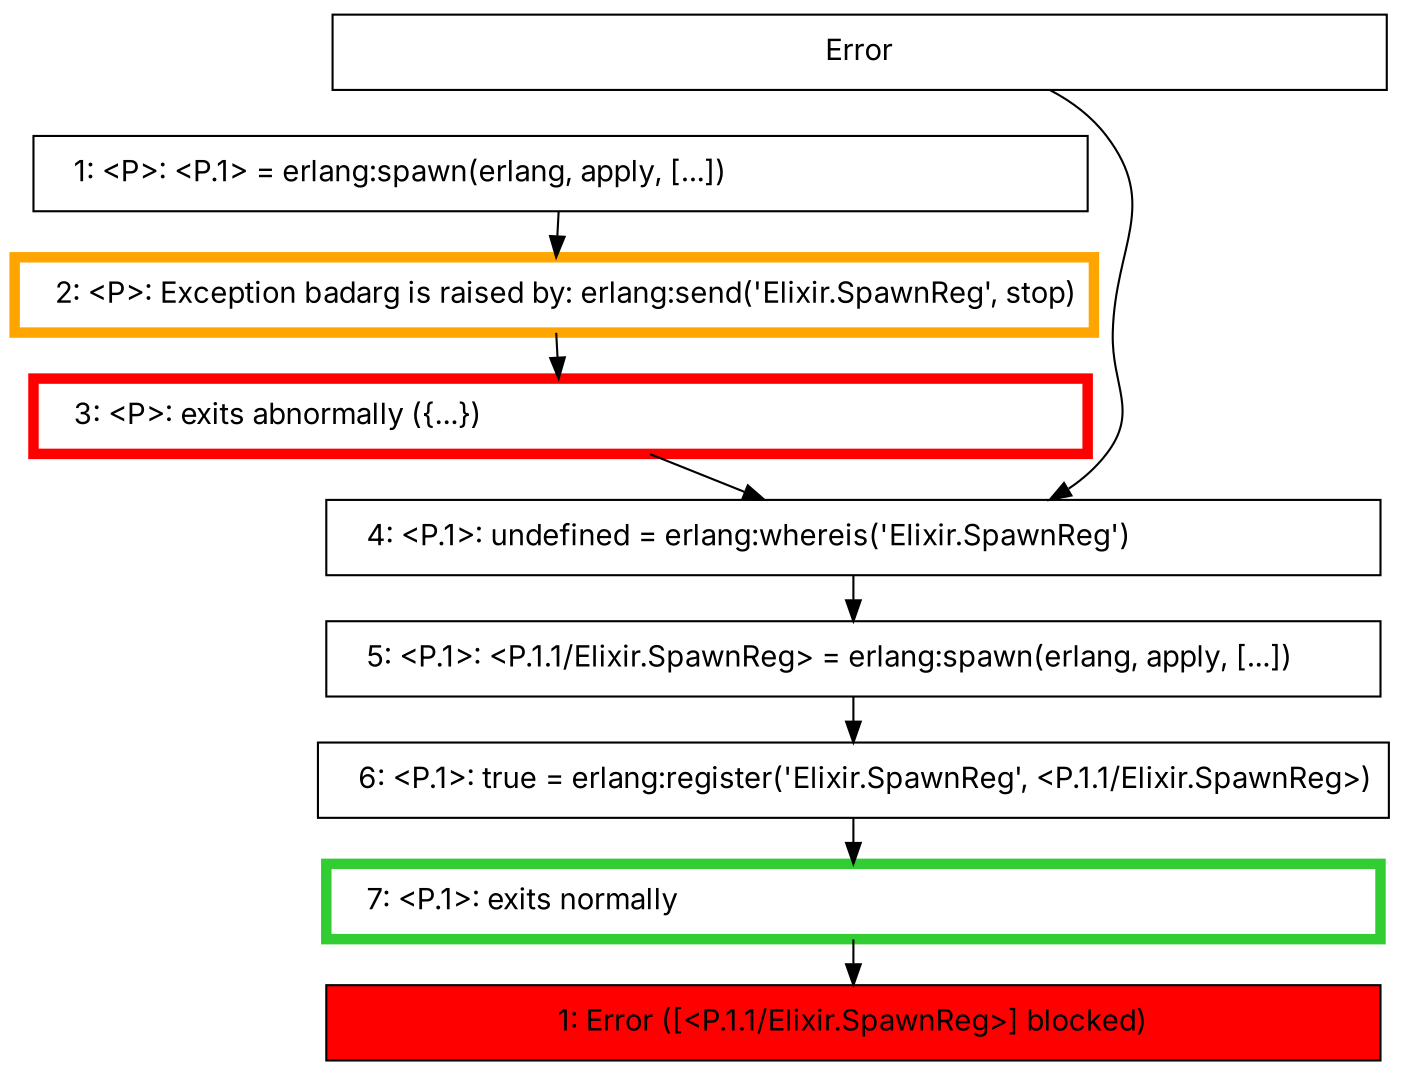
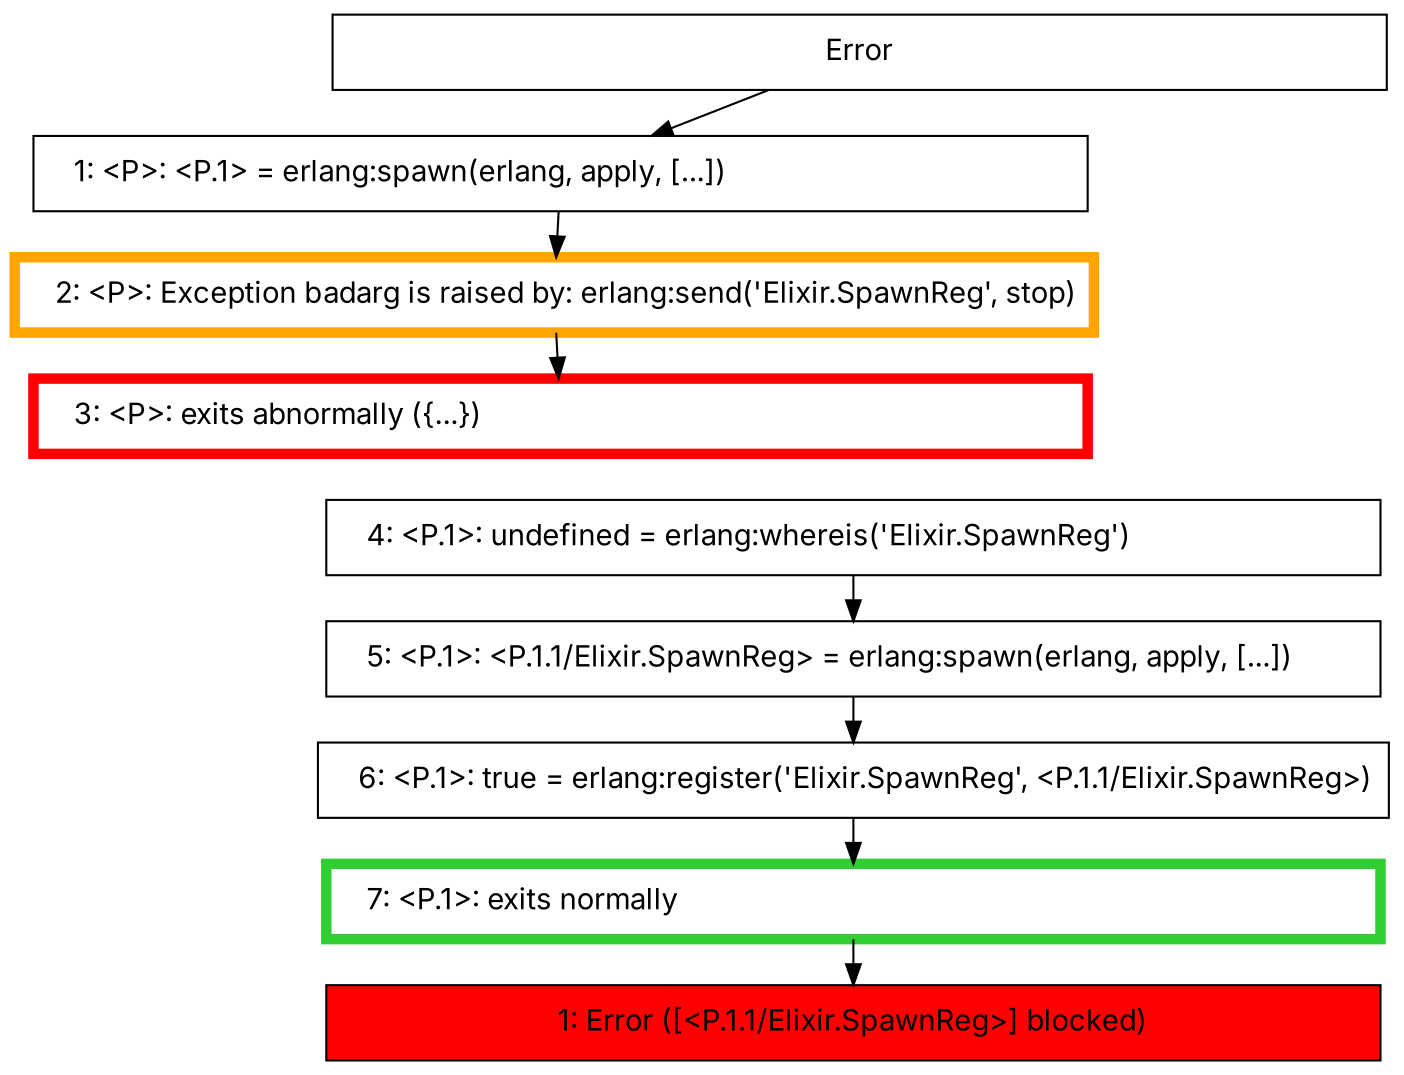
(1119, 283) -> (720, 109)
(697, 473) -> none
